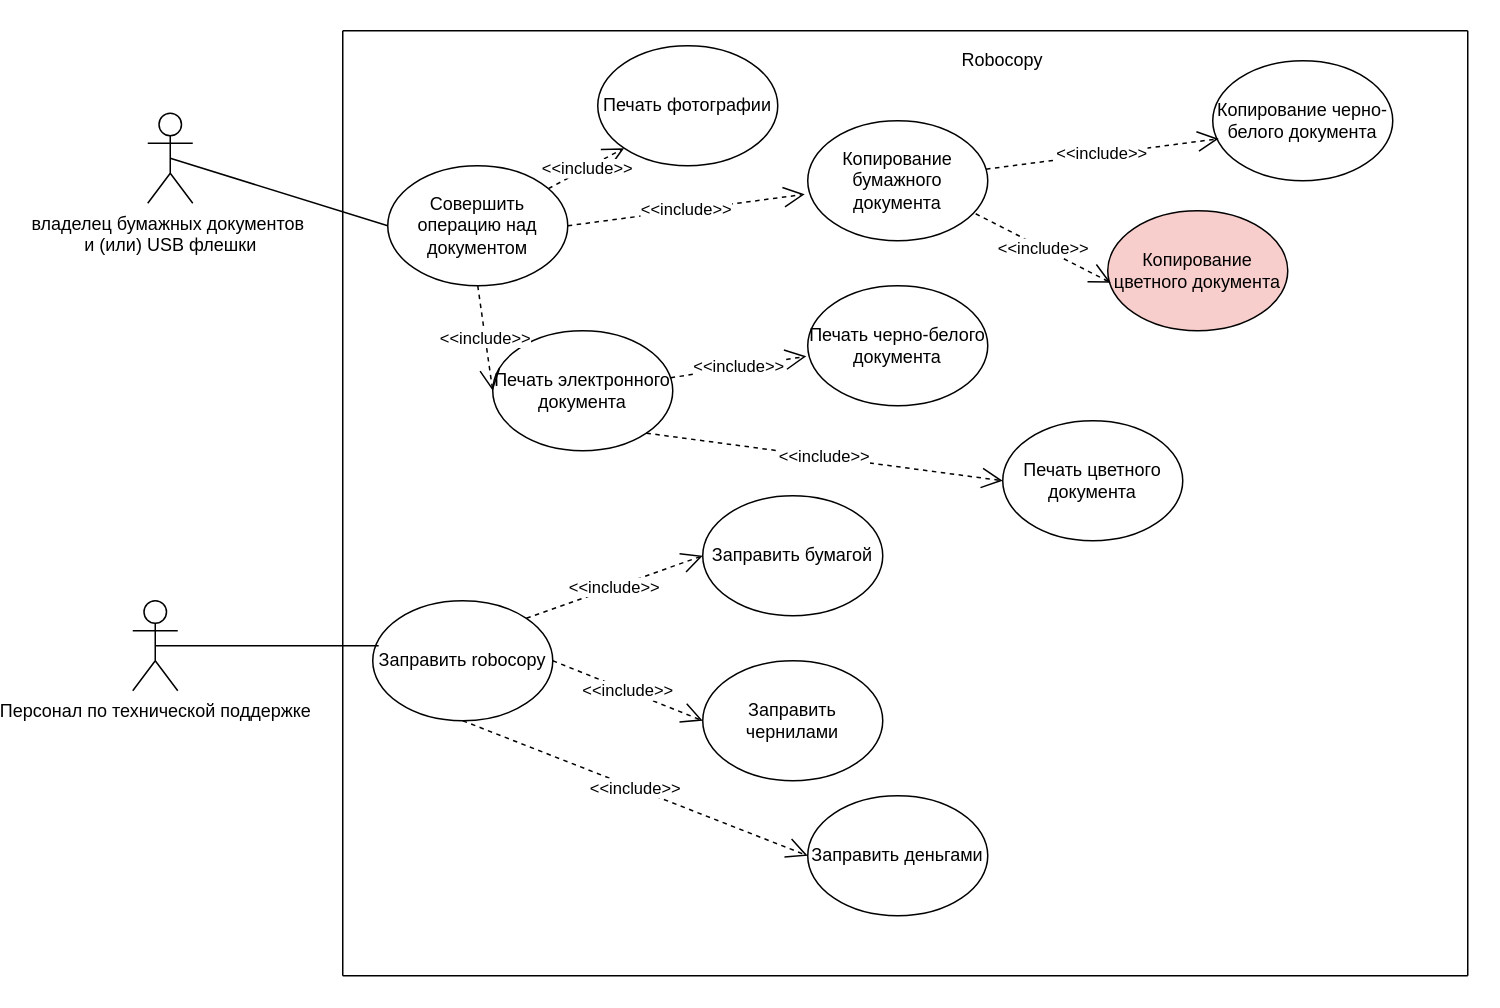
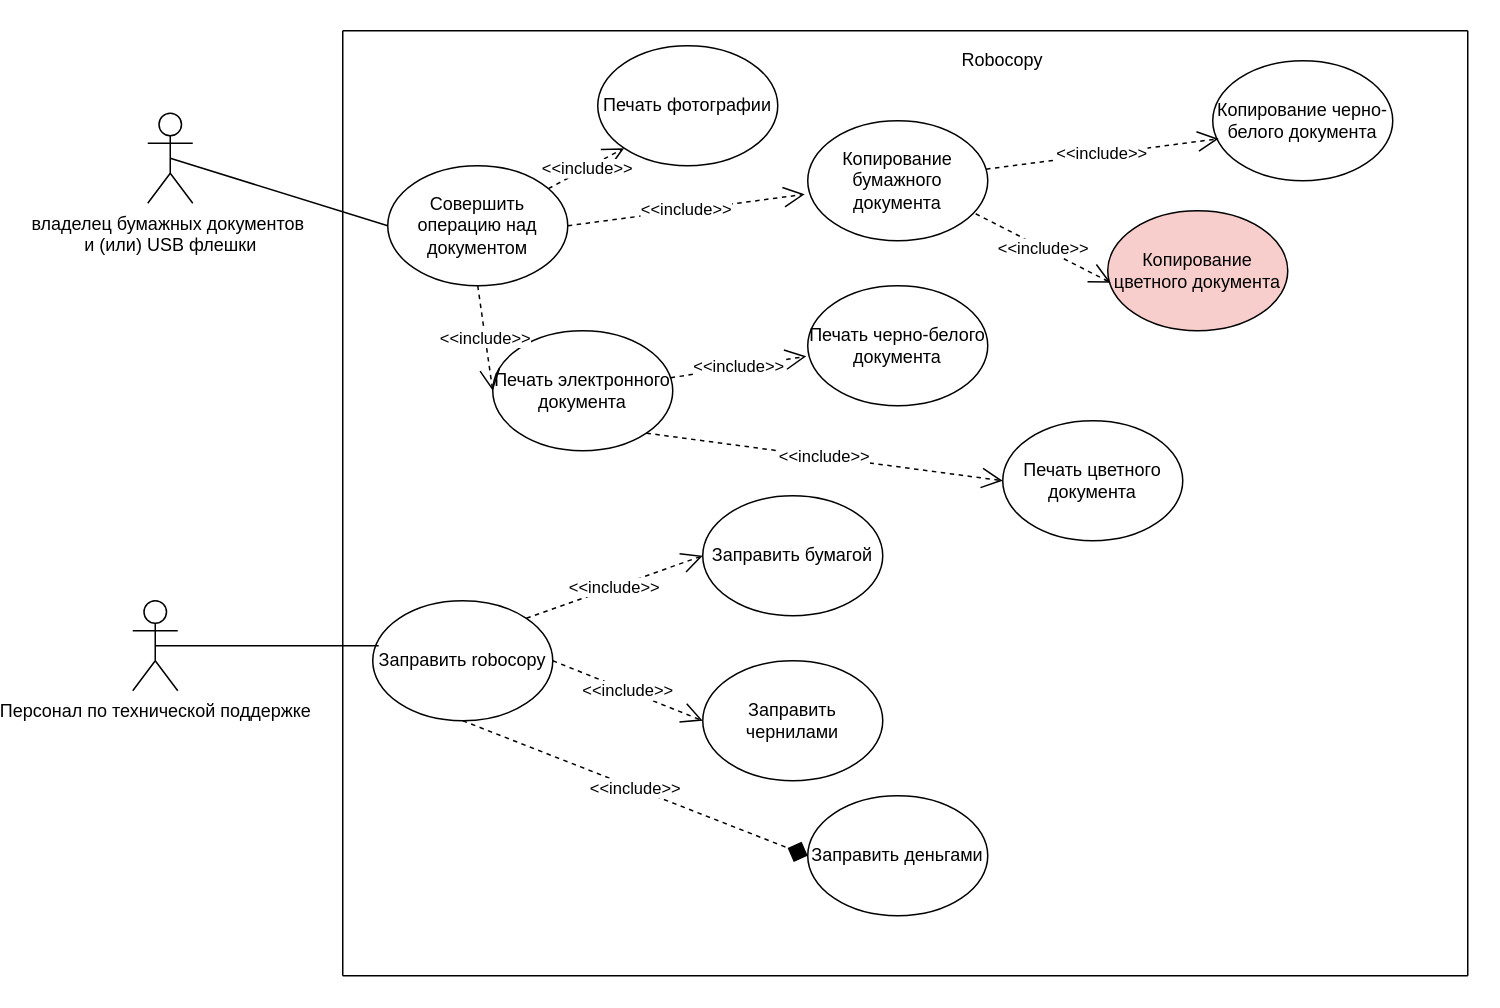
(795, 851) -> (787, 848)
